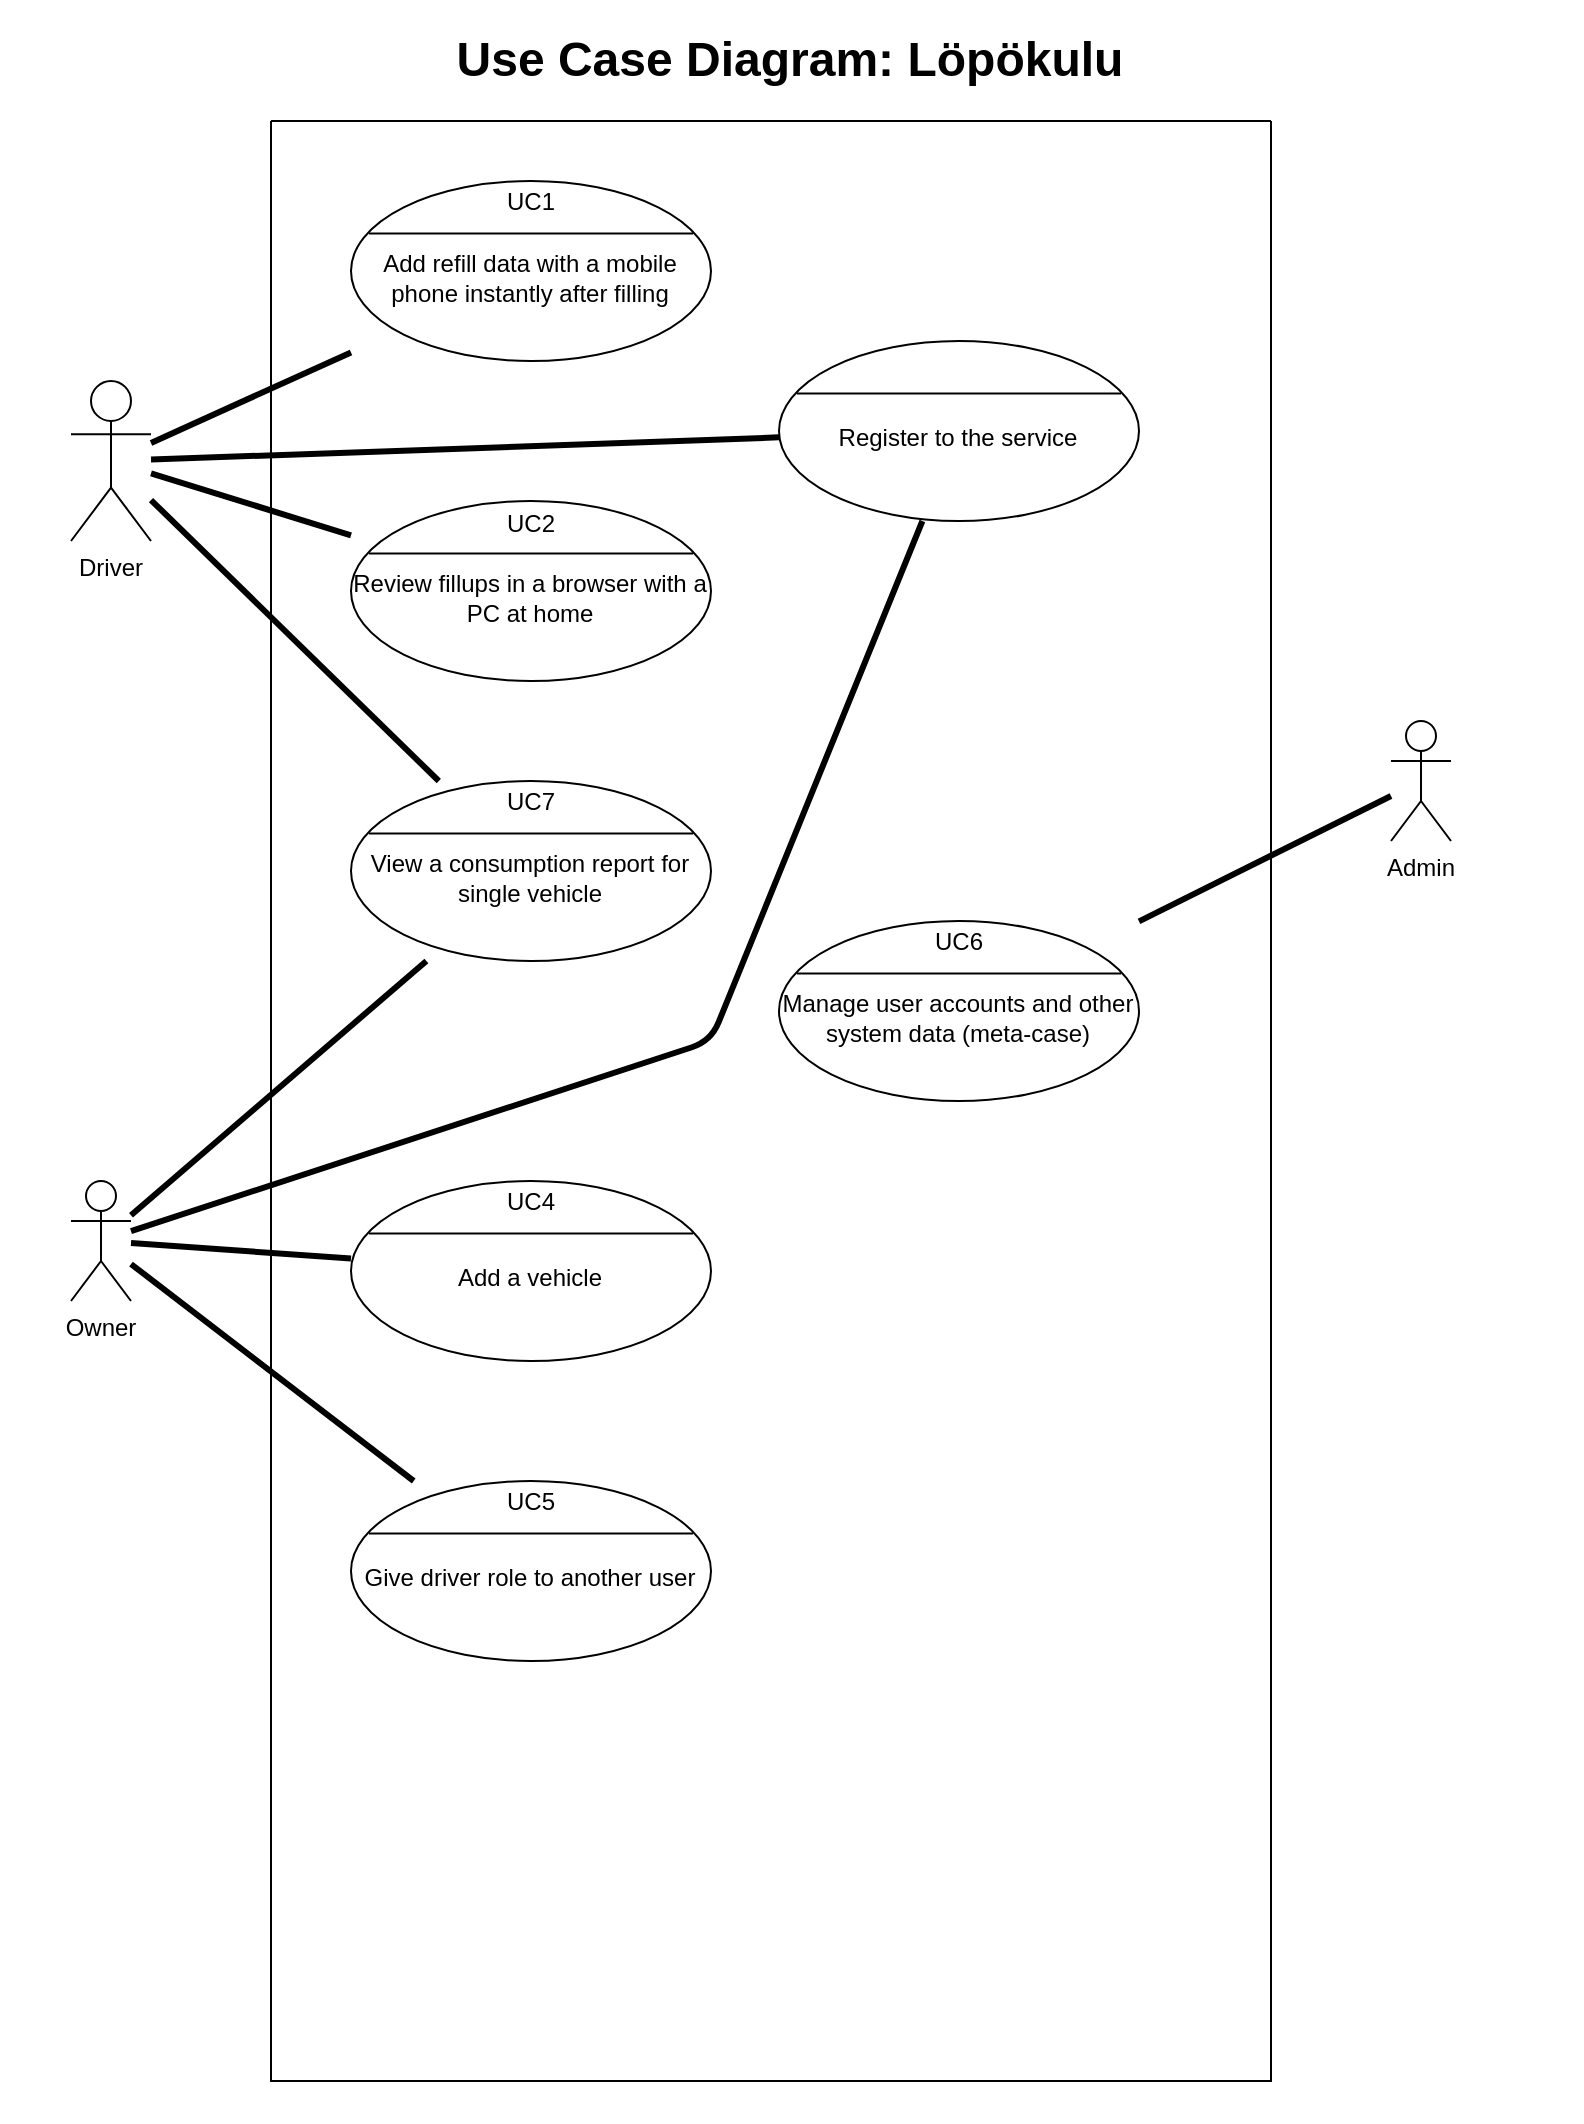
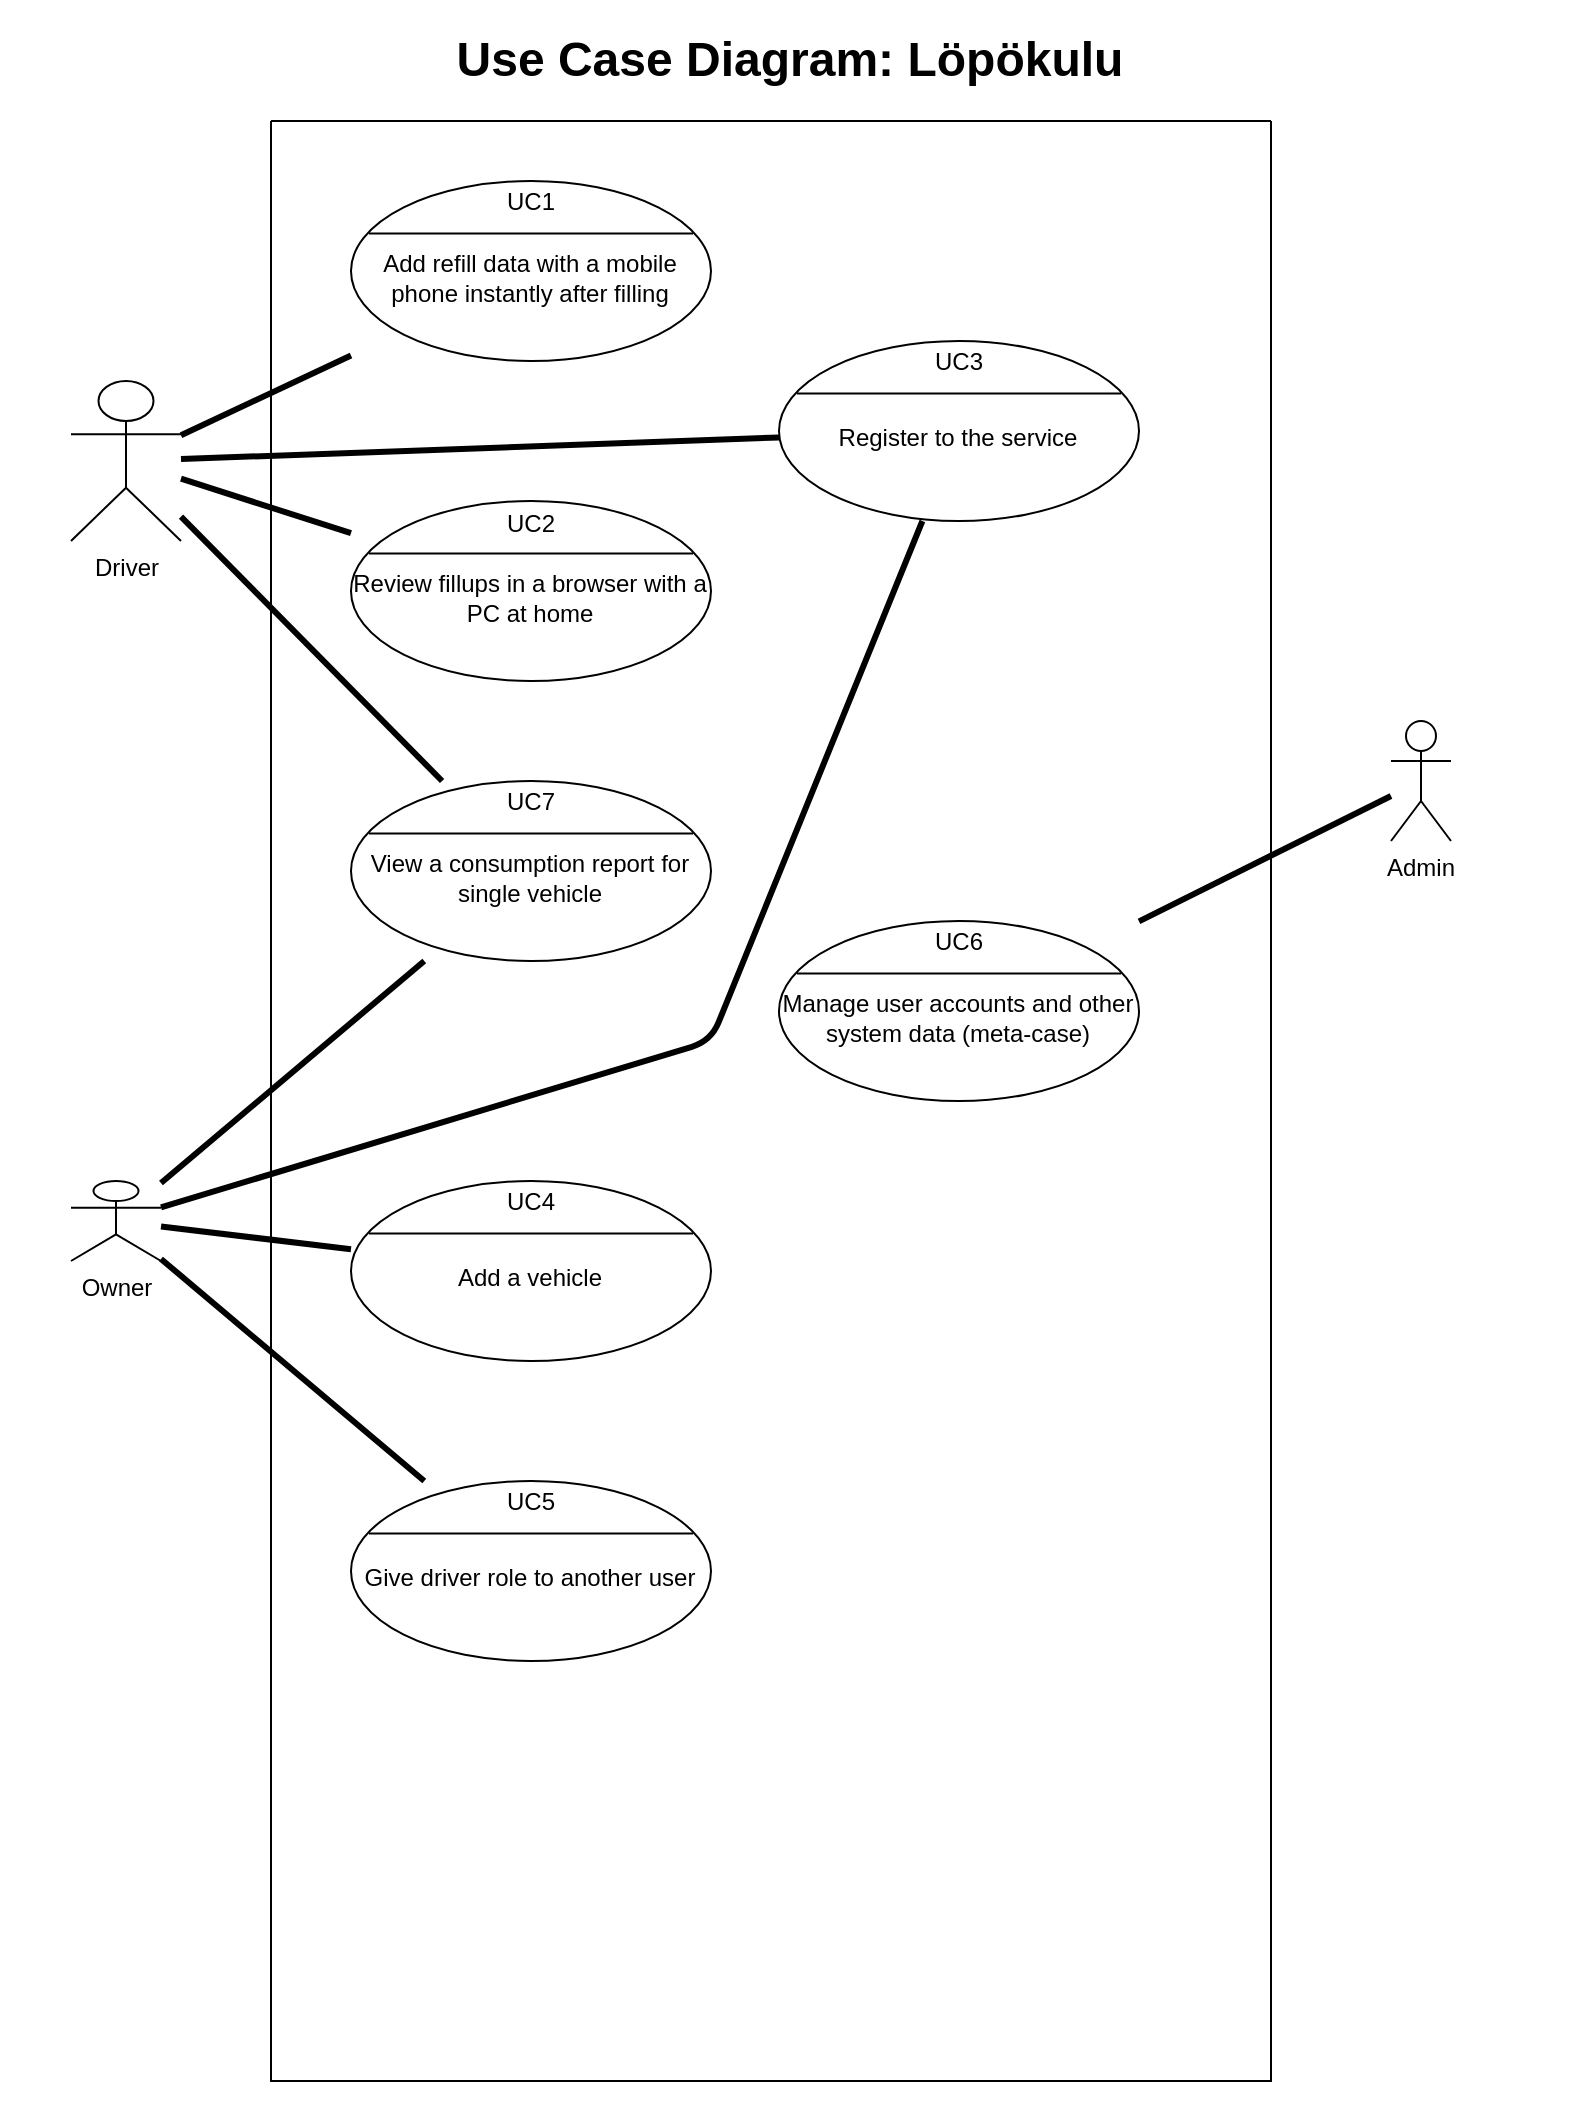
none -> (959, 364)
(111, 461) -> (126, 461)
(101, 1241) -> (116, 1221)
